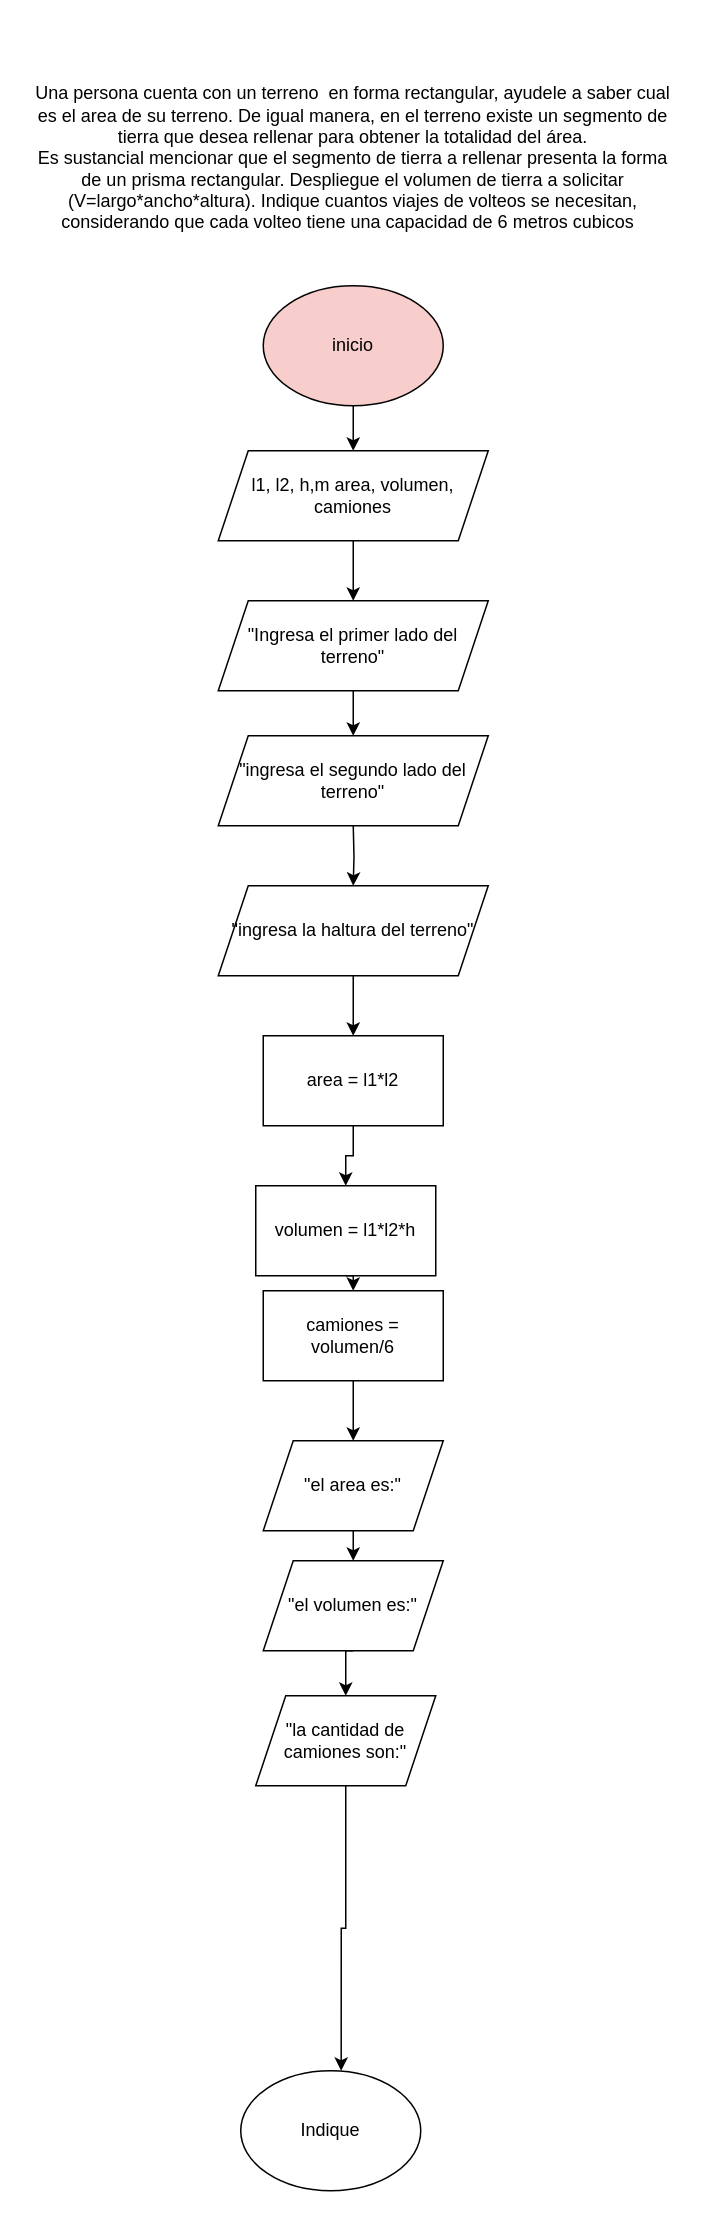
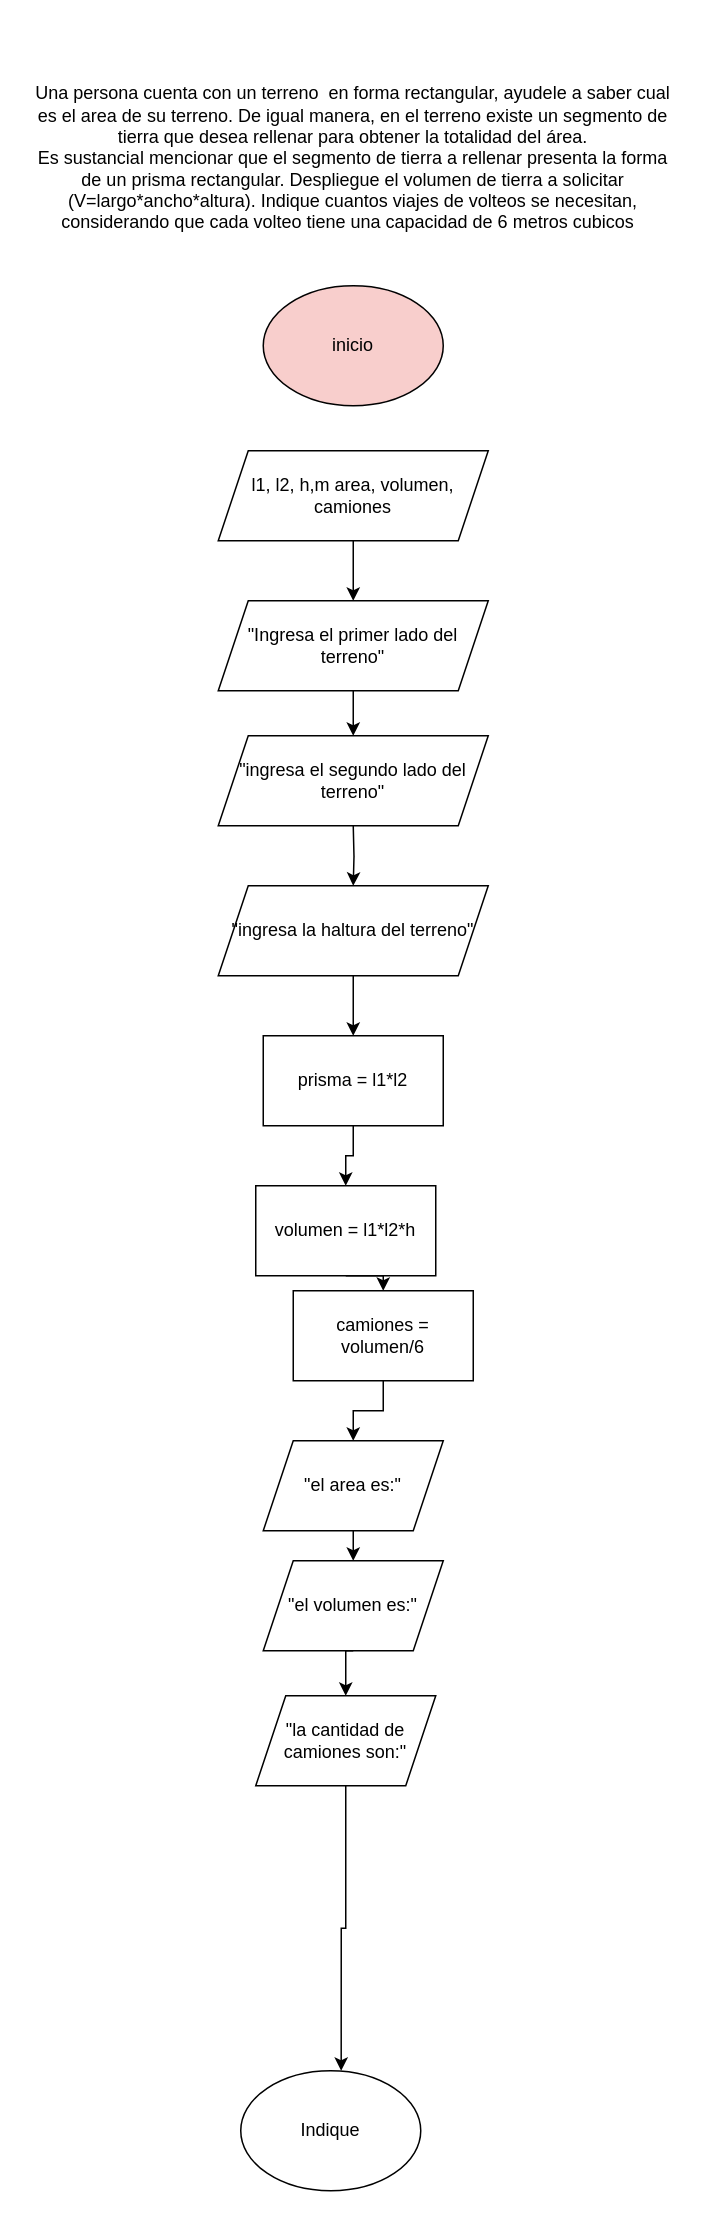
(353, 434) -> none
(353, 1081) -> (353, 1081)
(353, 1336) -> (383, 1336)
